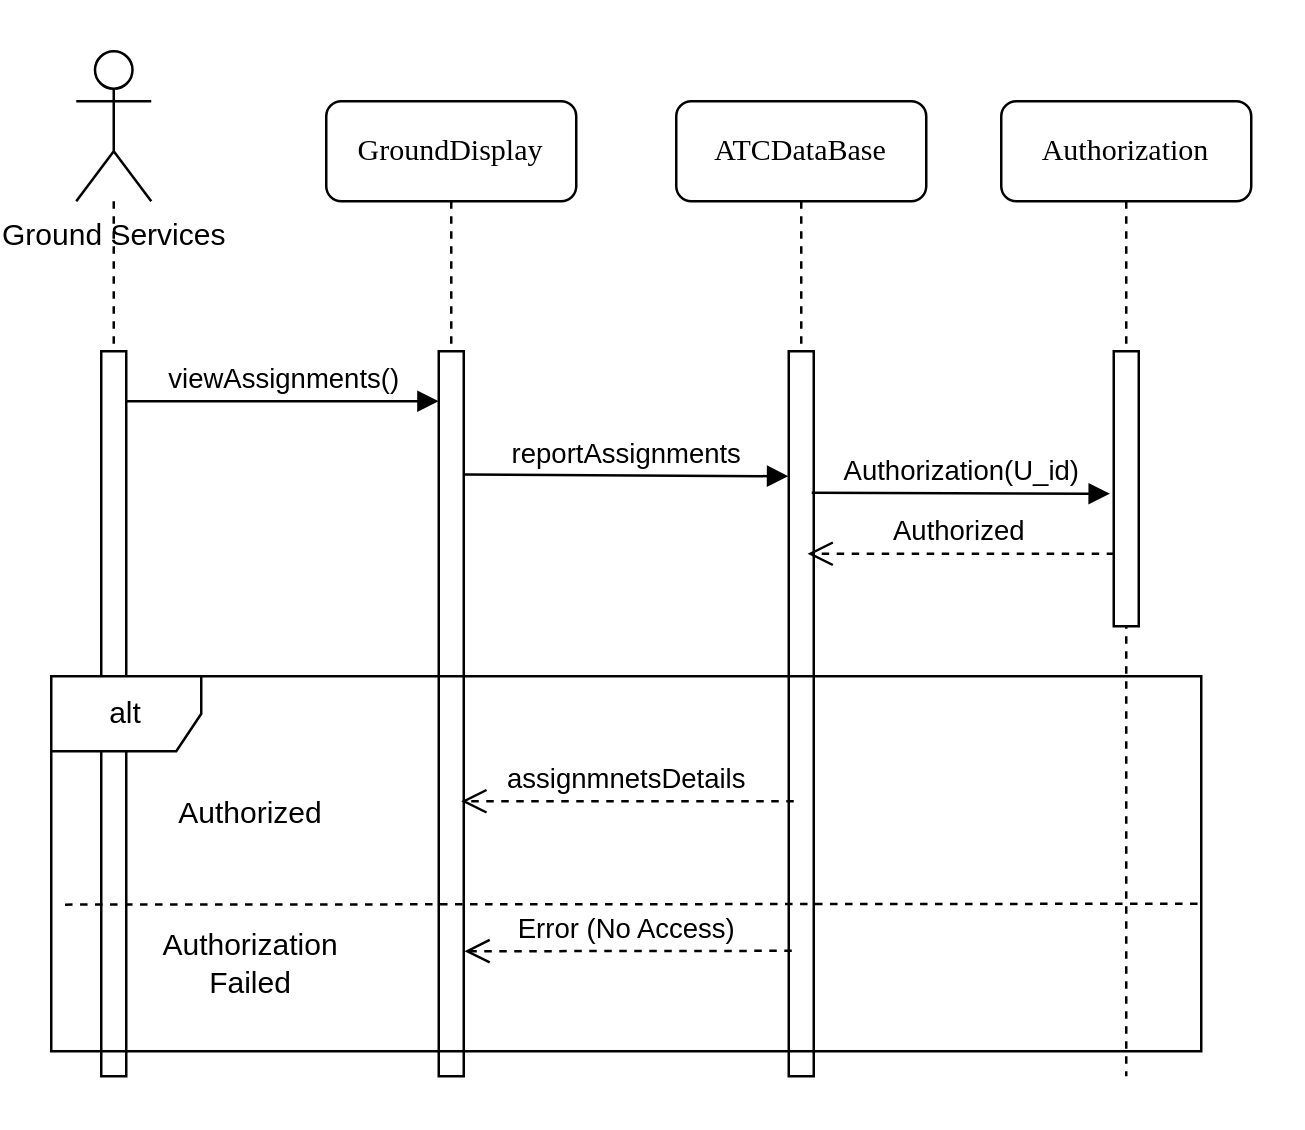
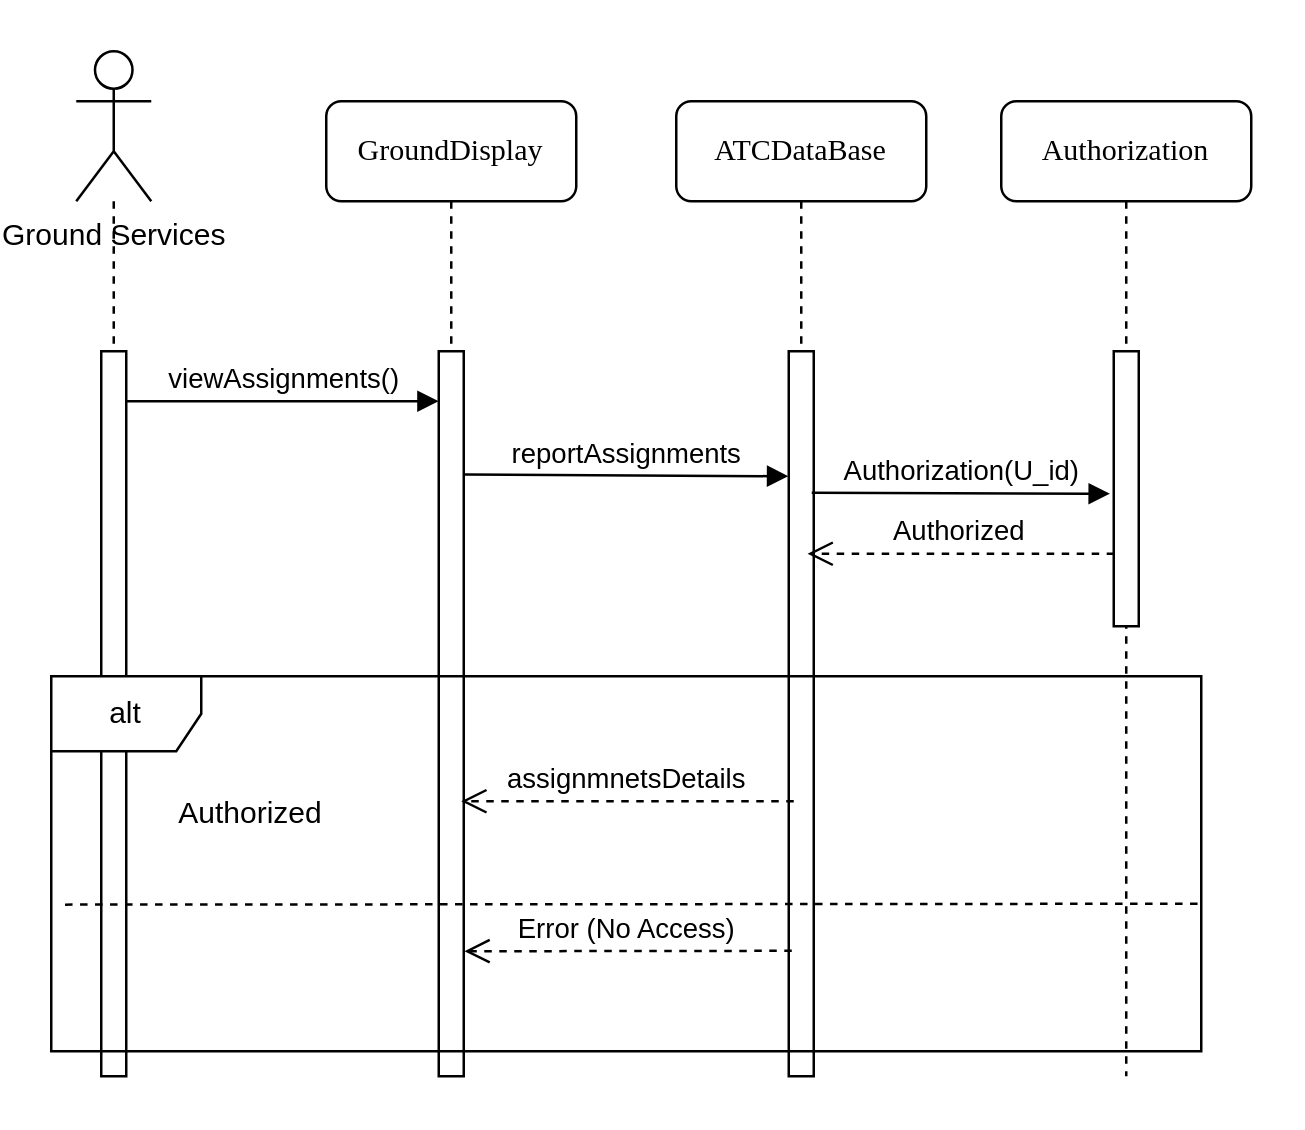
(251, 964) -> none
